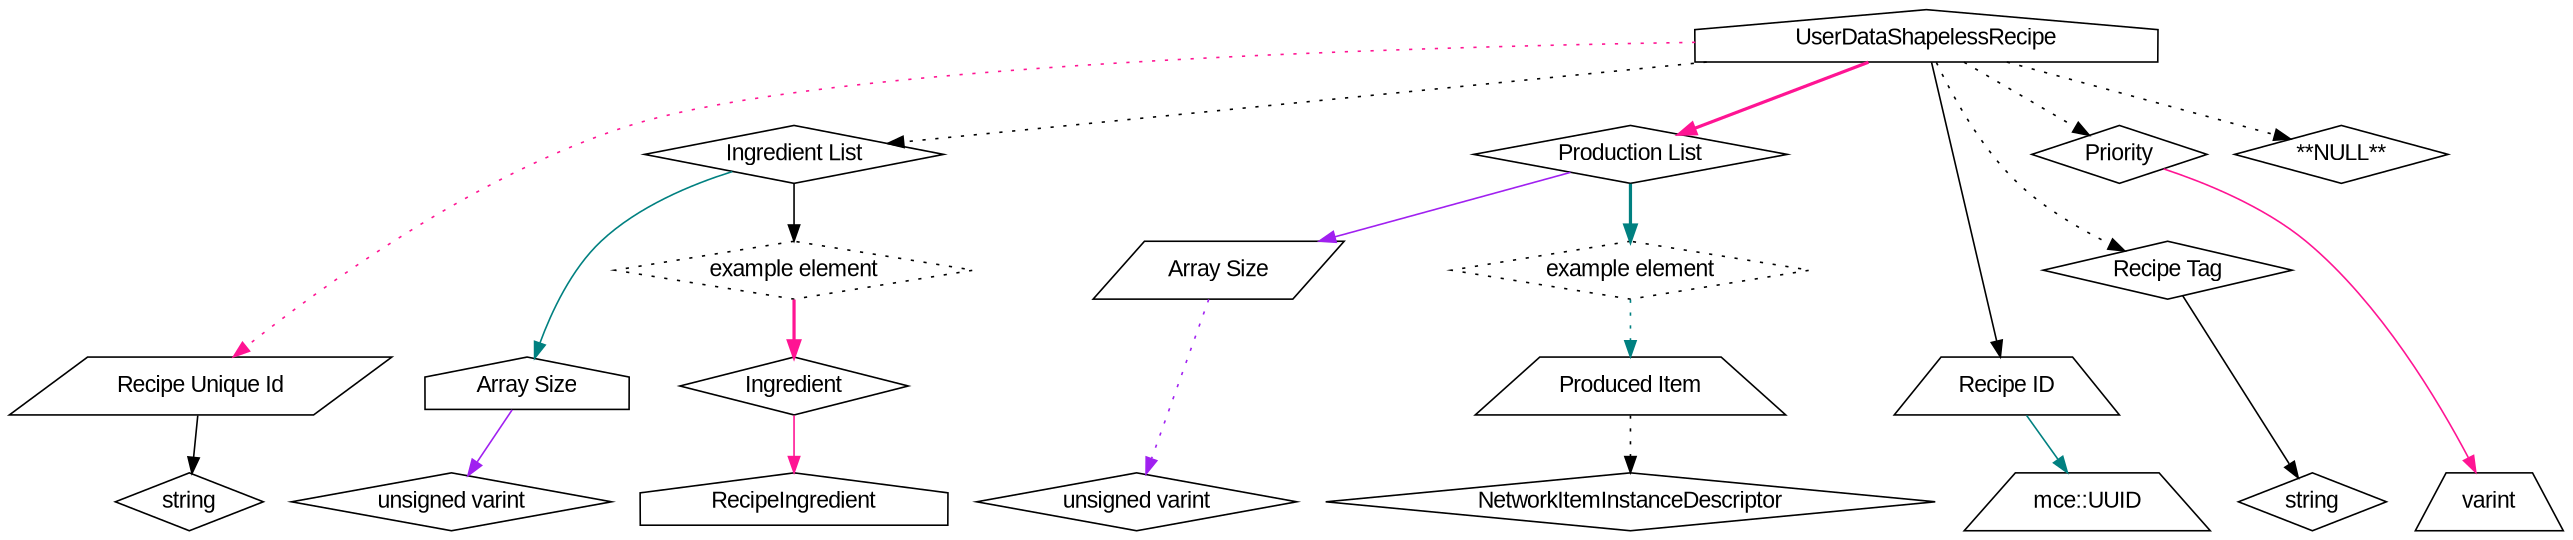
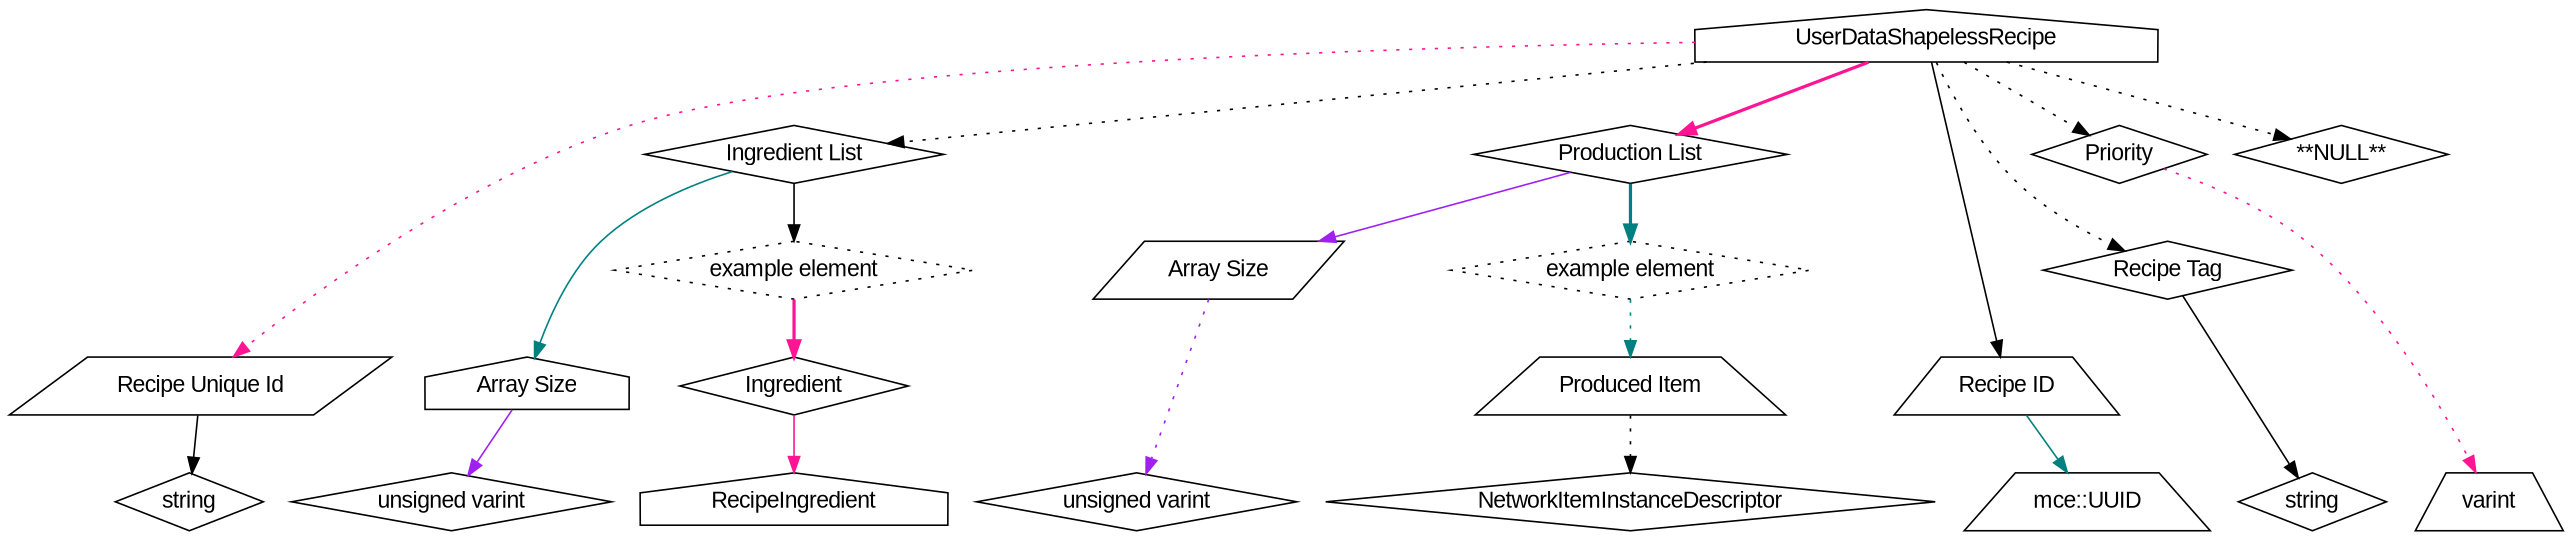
(2346, 280) -> (2346, 280)
